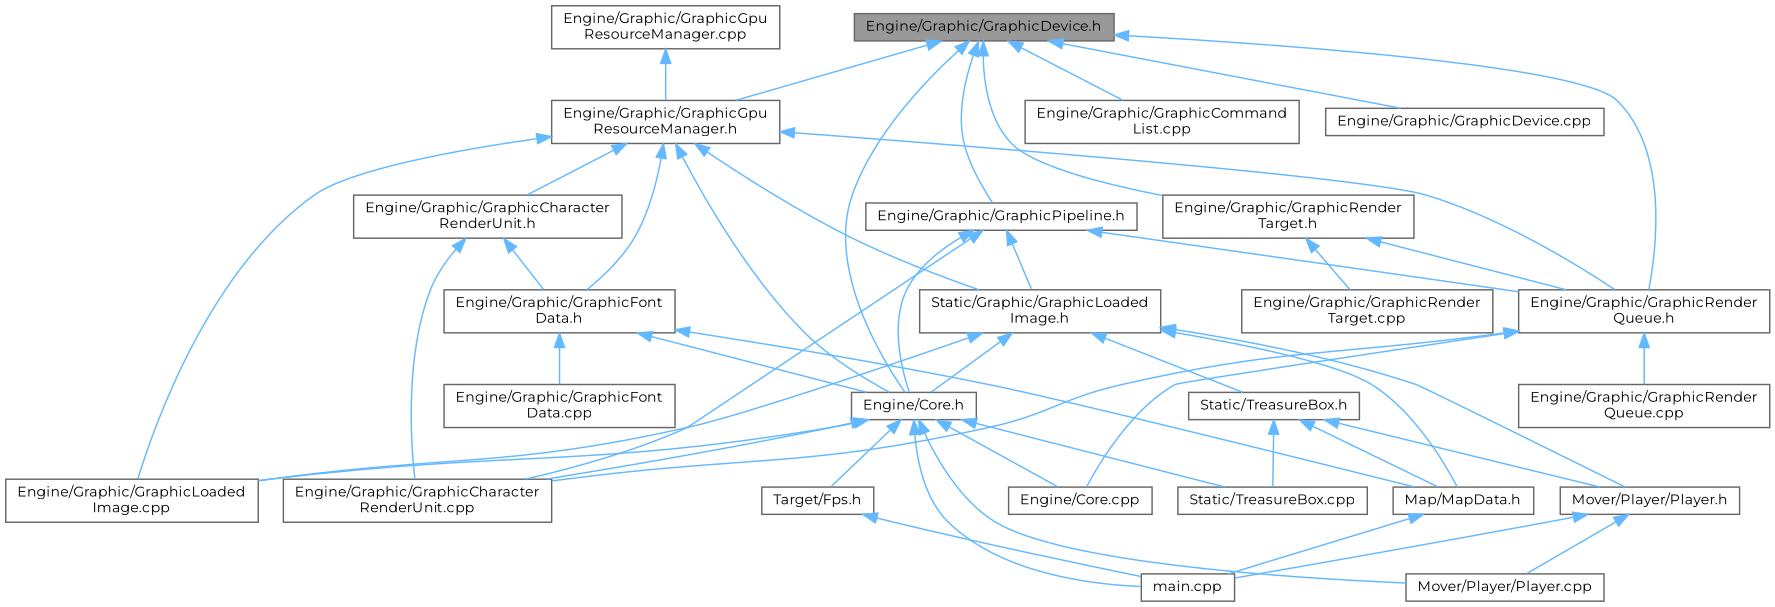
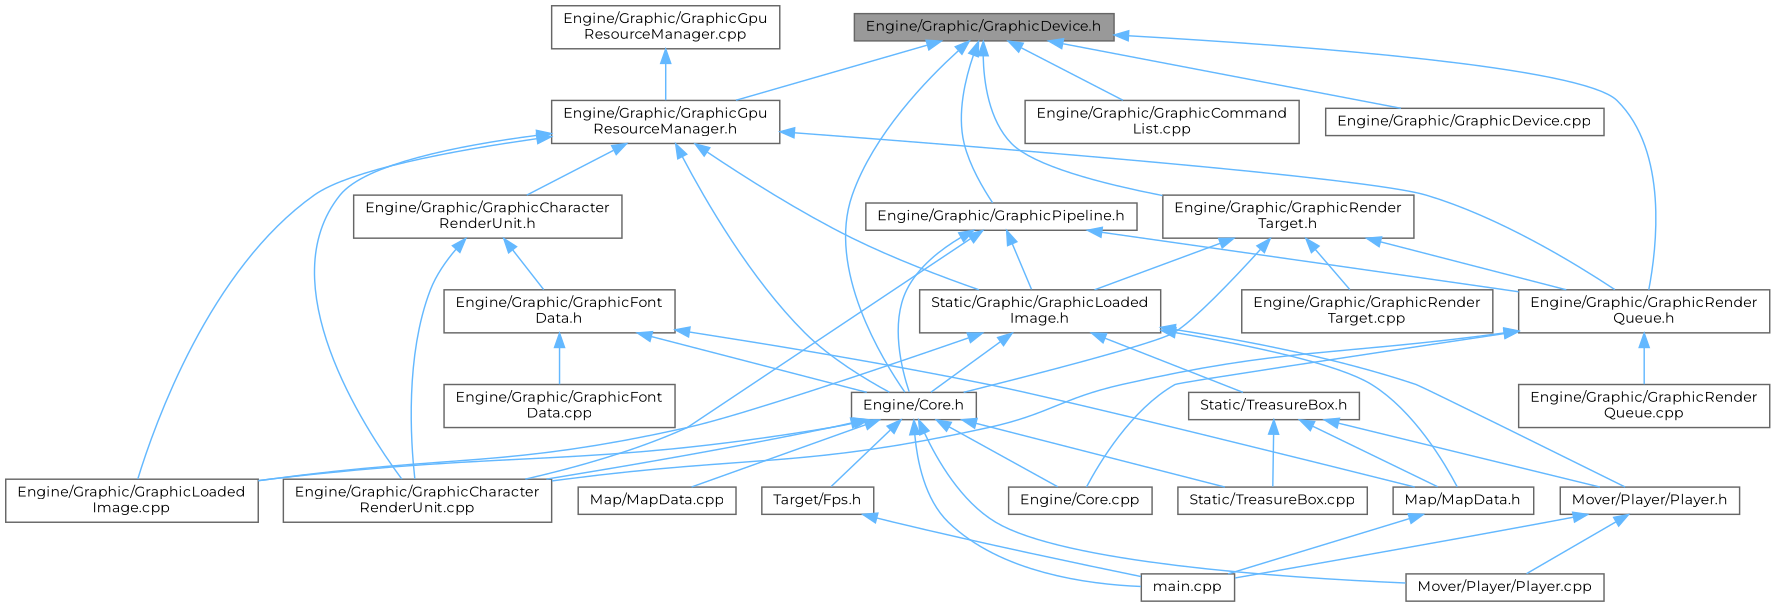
(638, 232) -> (319, 241)
none -> (1157, 267)
none -> (1144, 344)
none -> (657, 501)
